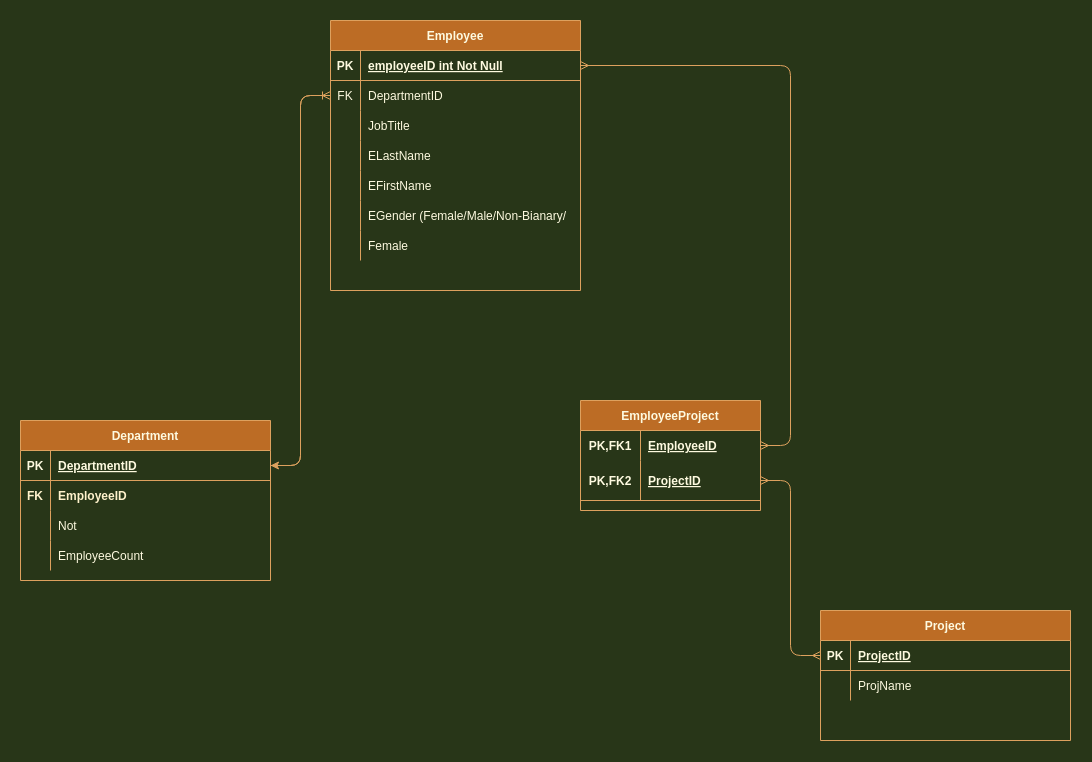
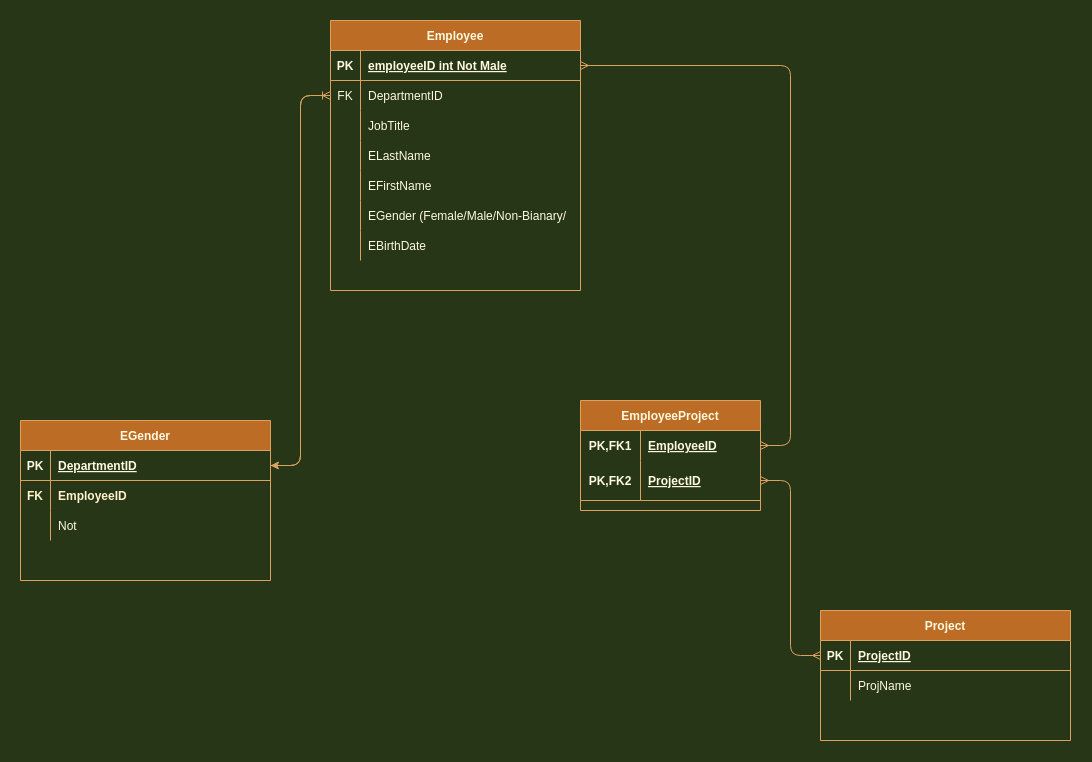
(434, 66) -> (436, 66)
(387, 246) -> (400, 246)
(145, 436) -> (145, 436)
(161, 556) -> none
